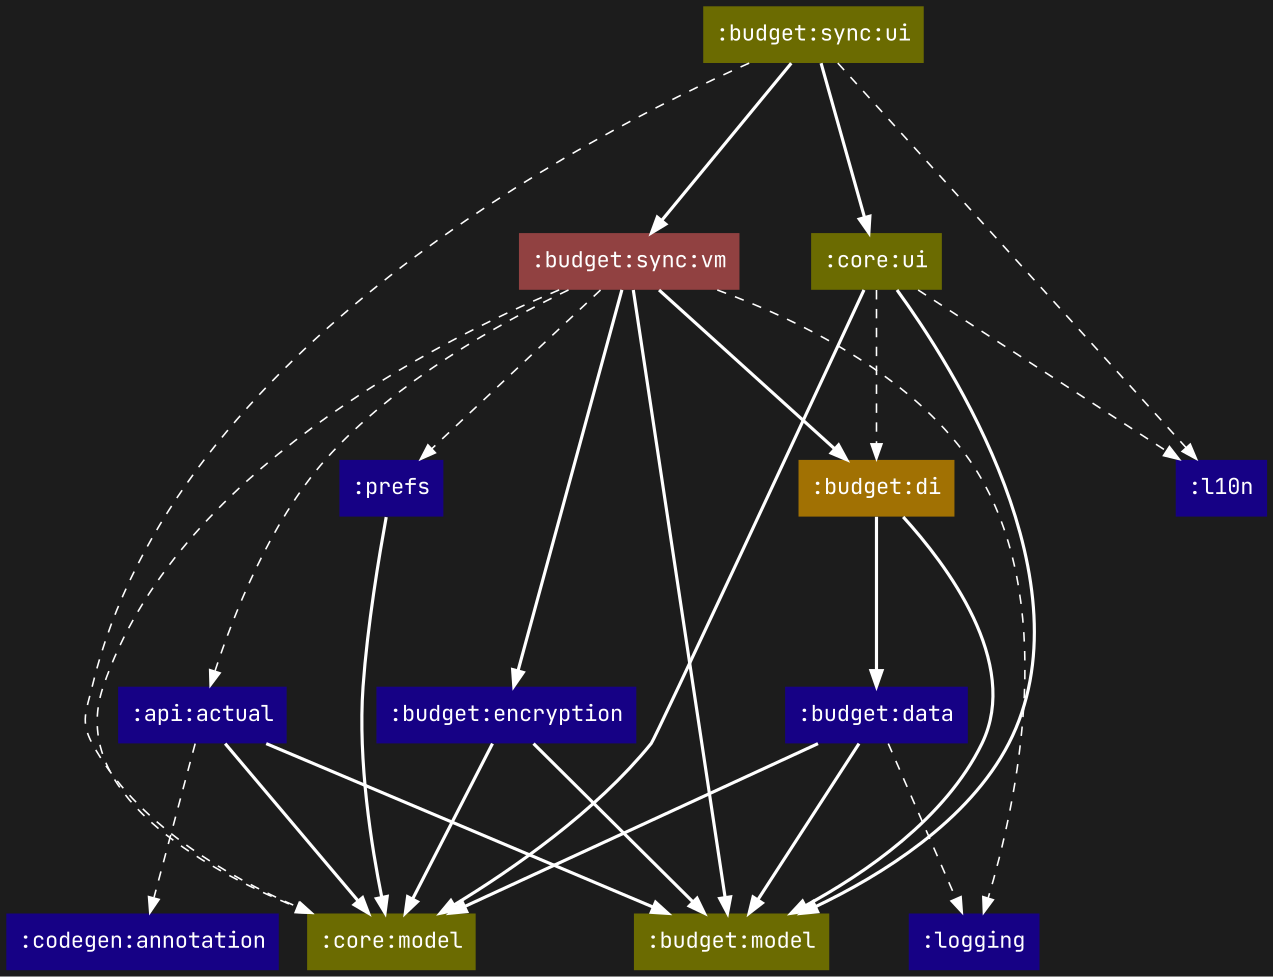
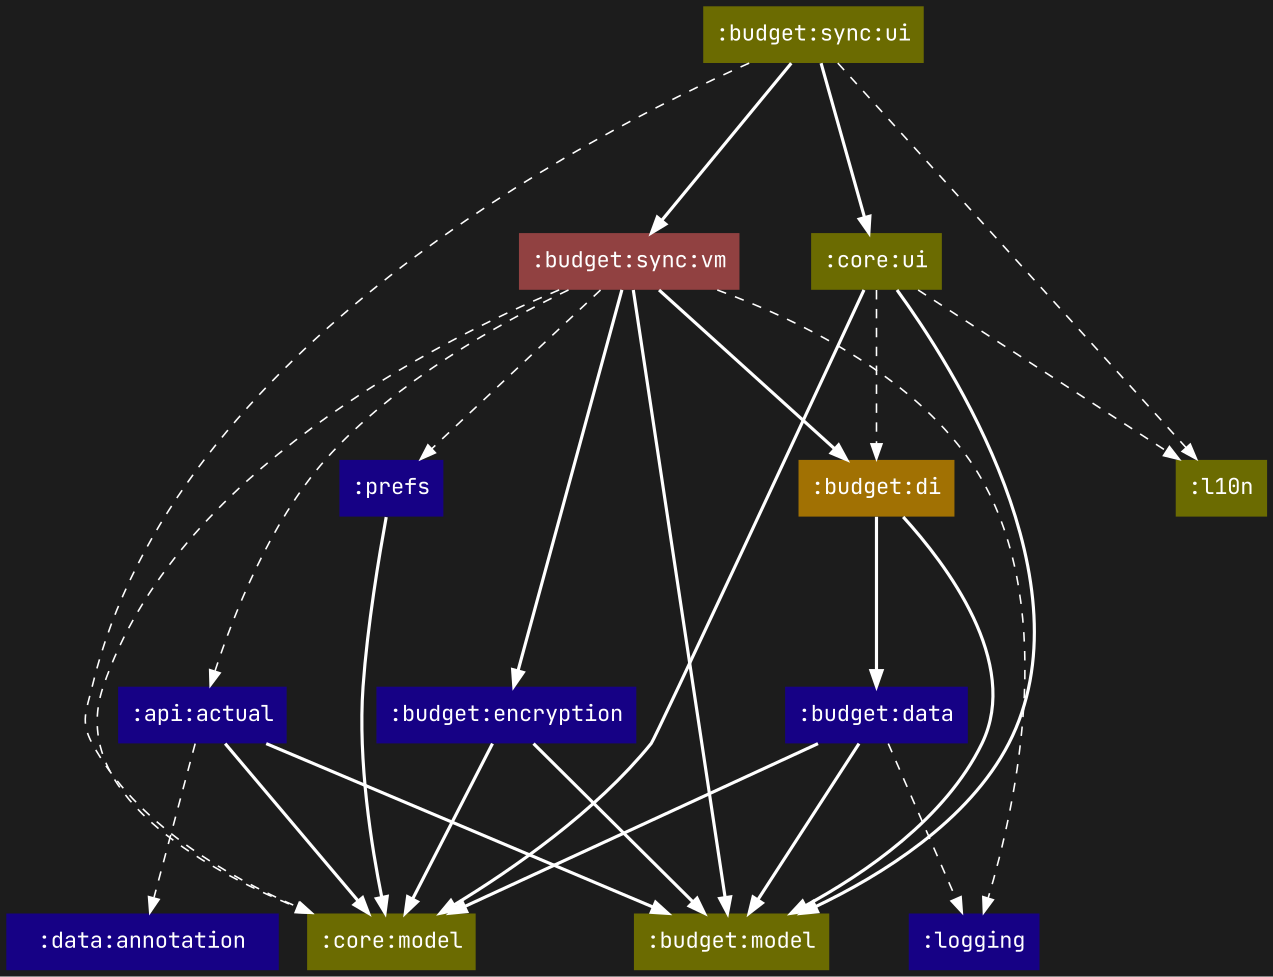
(1221, 488) -> (1221, 488)
(143, 942) -> (143, 942)
